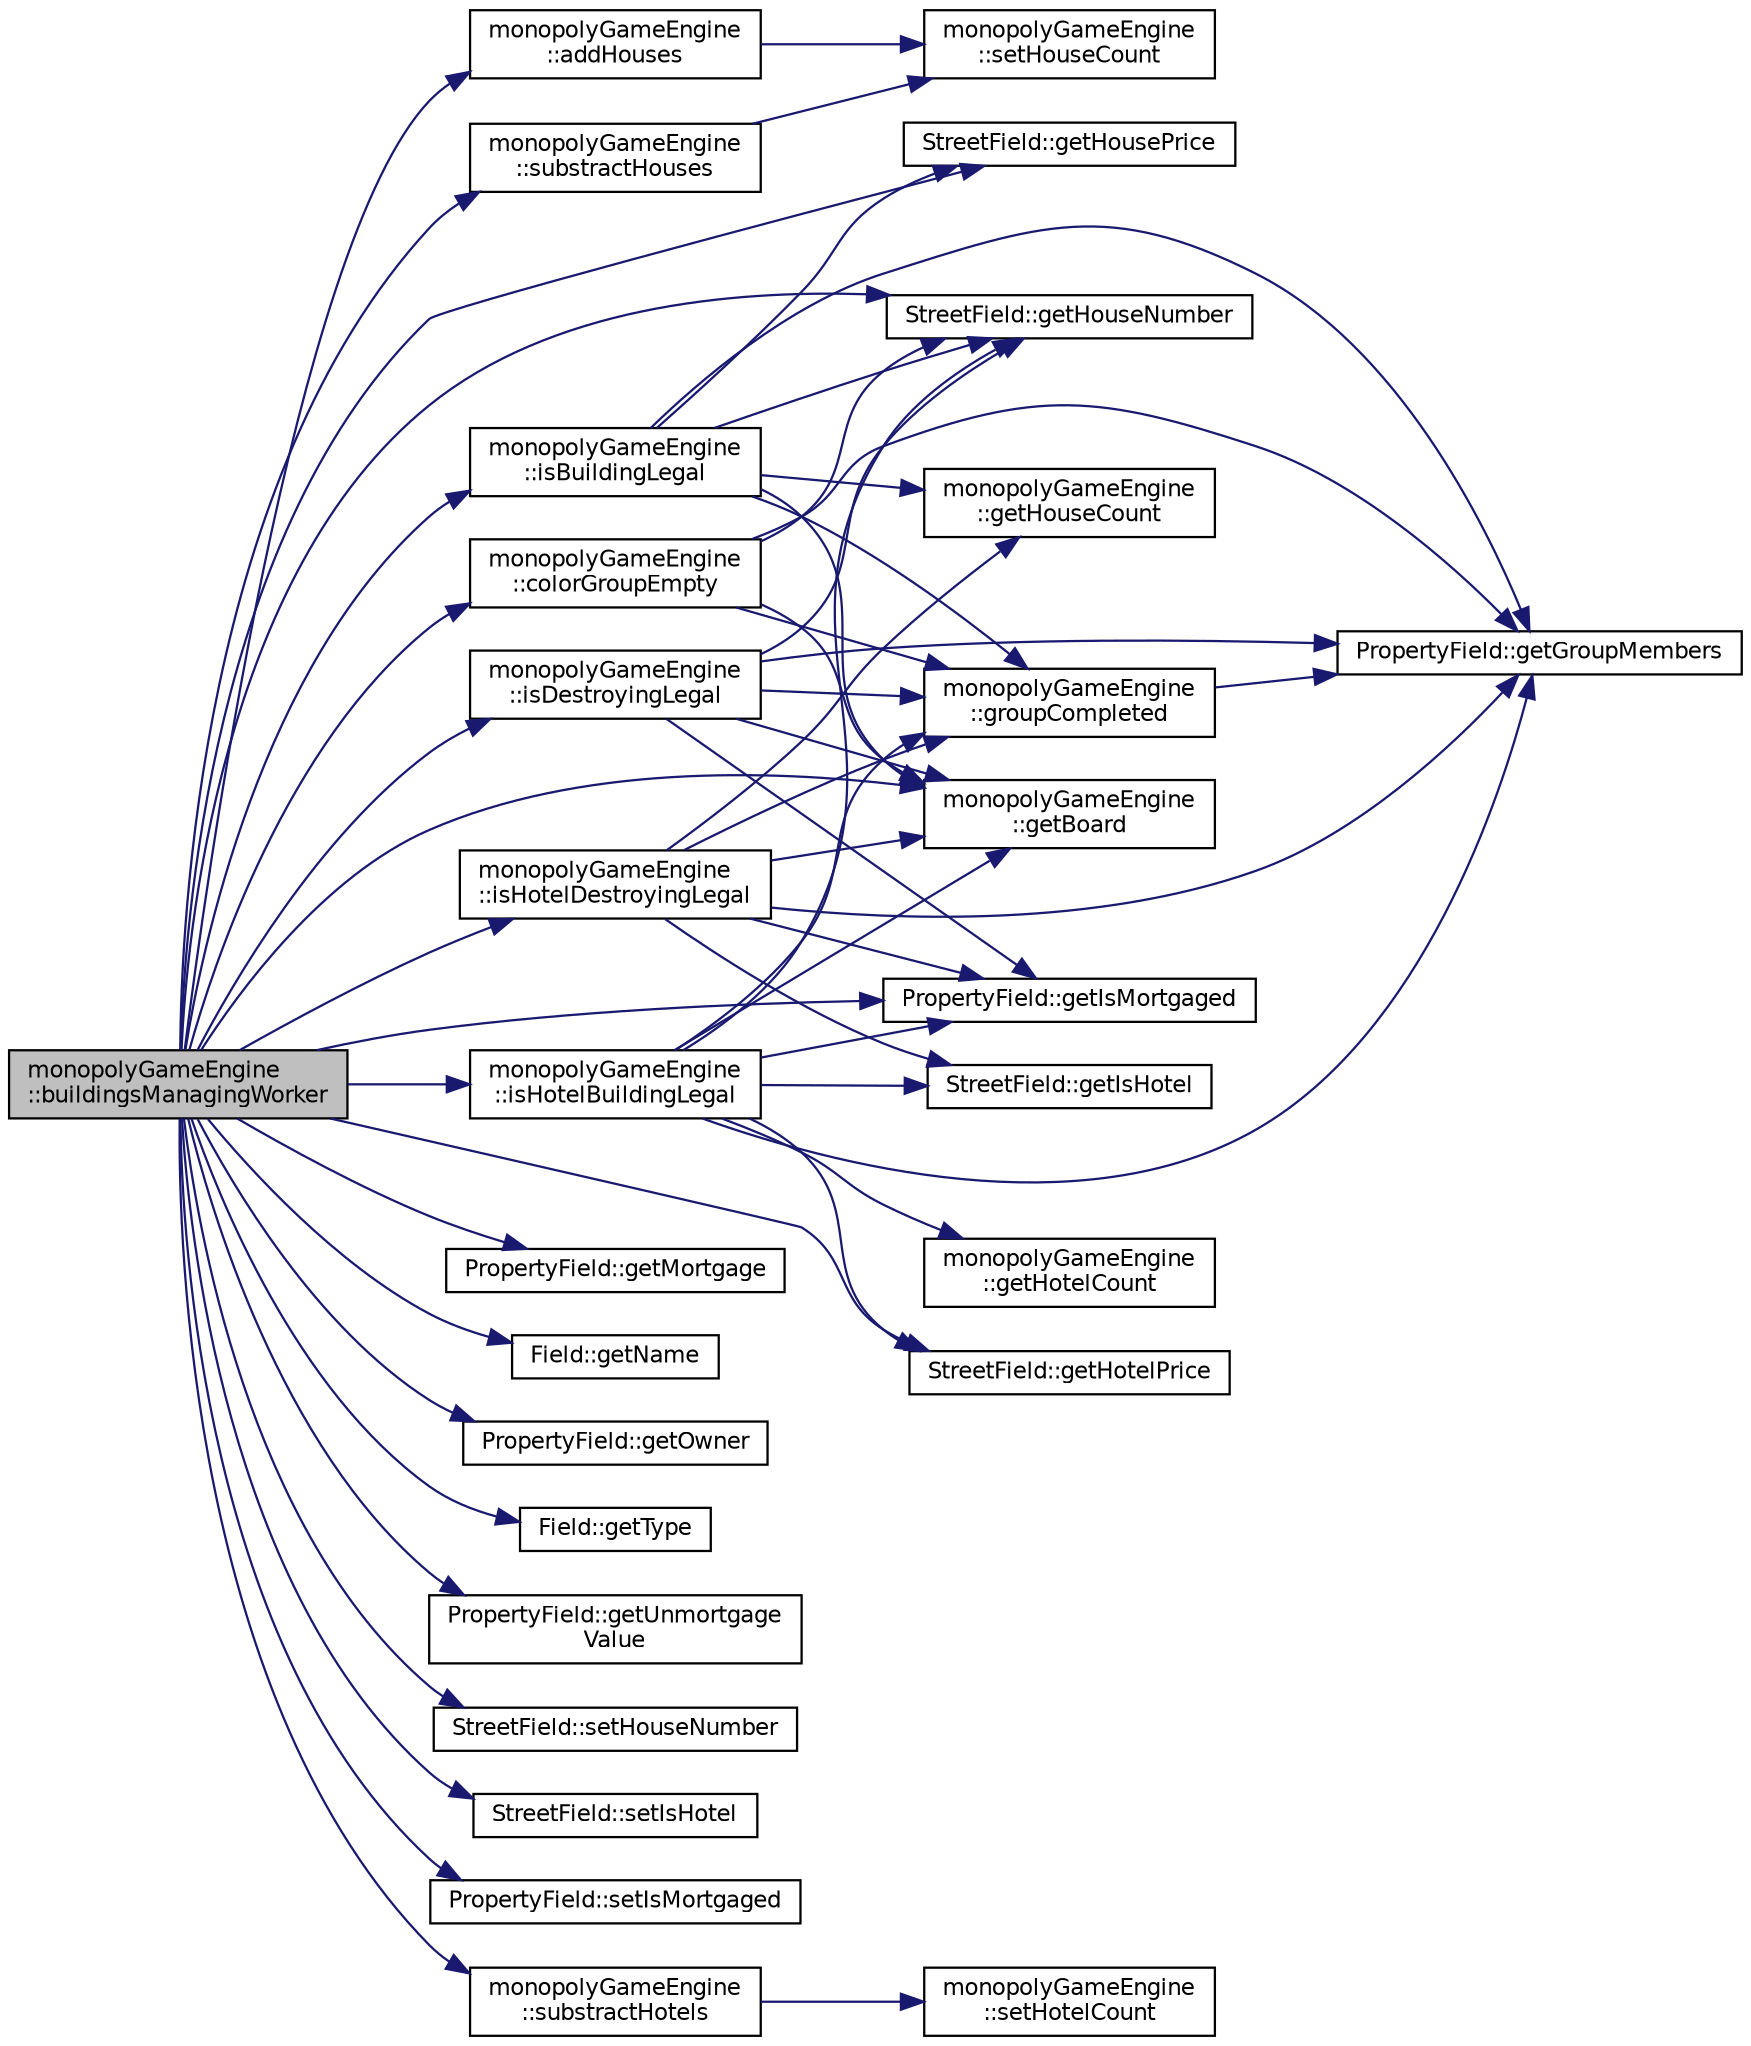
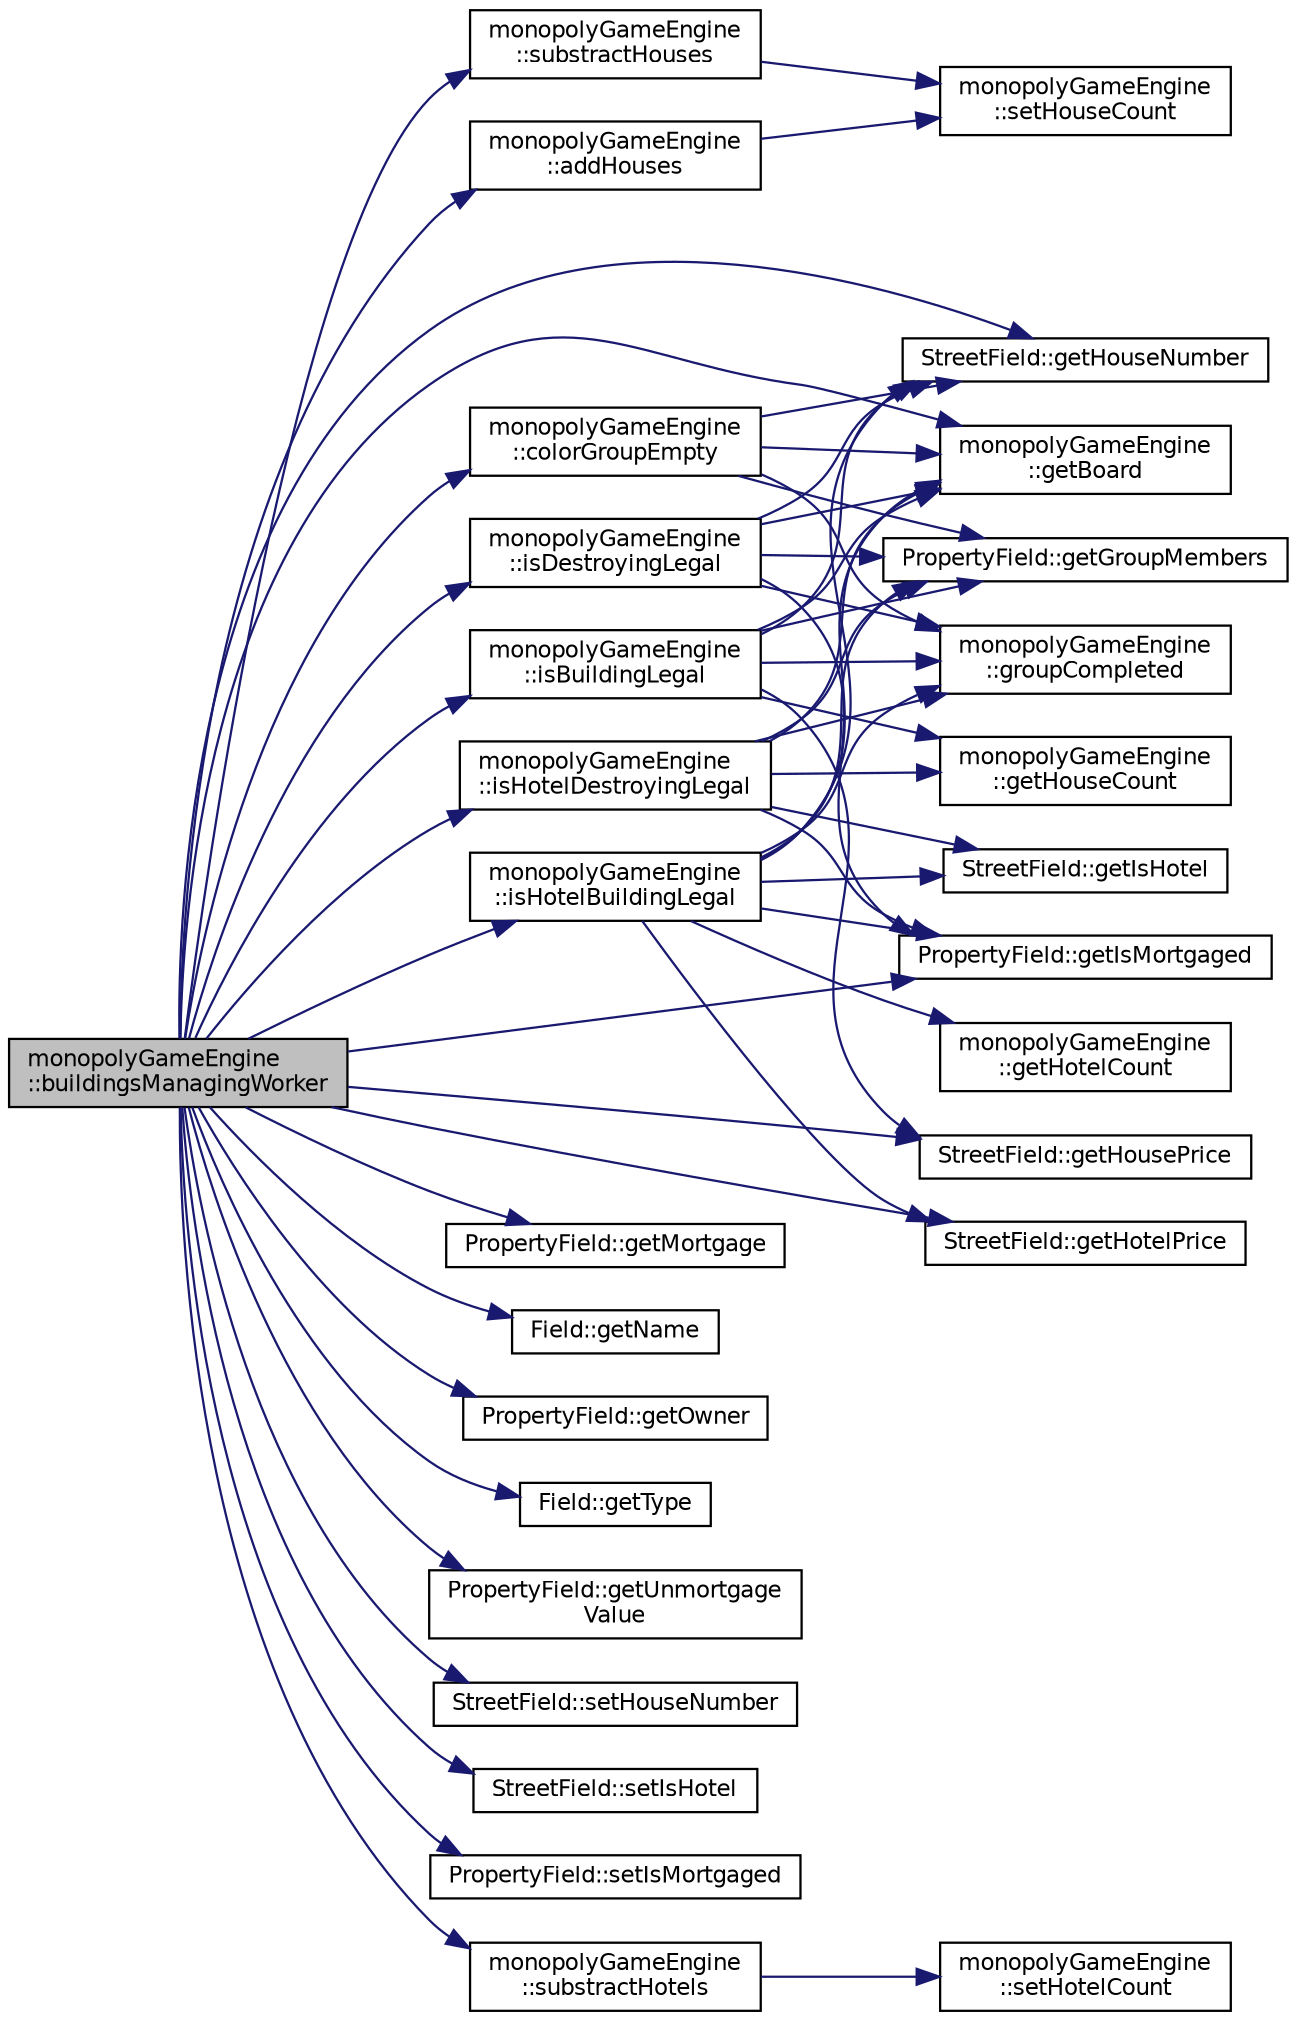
(1265, 682) -> none
